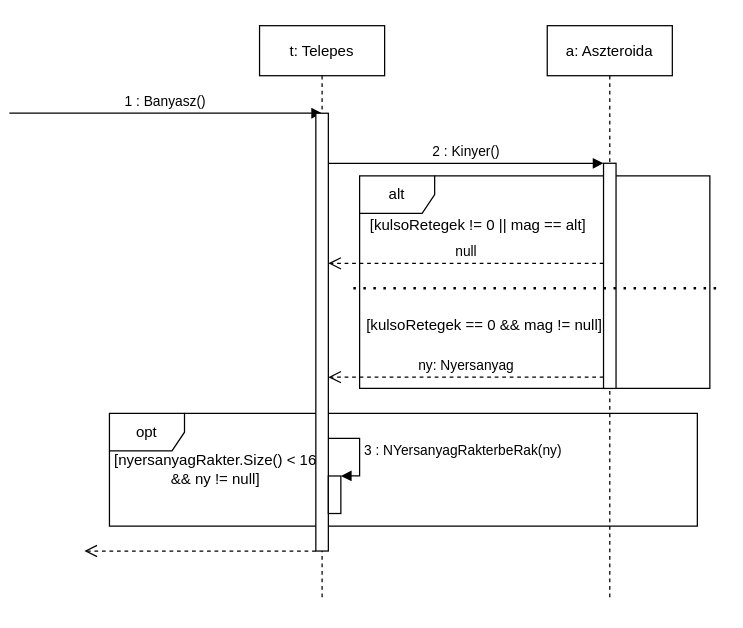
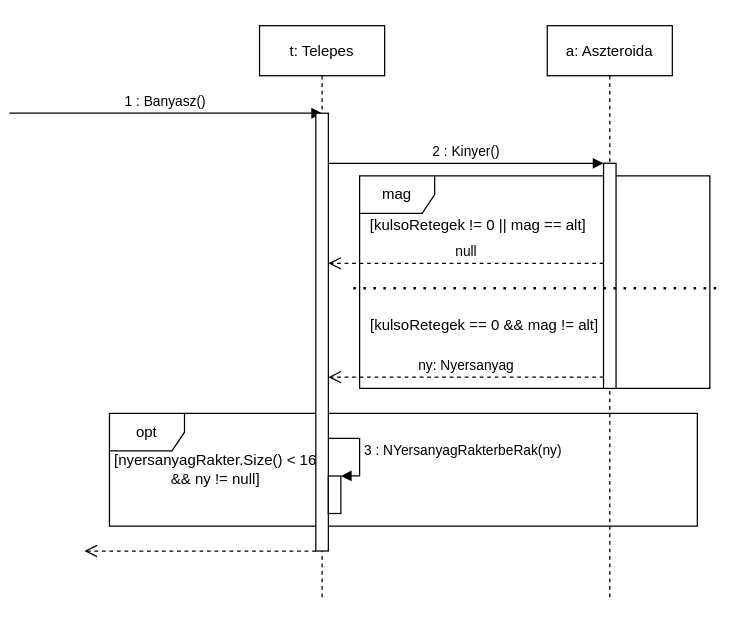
(397, 194) -> (397, 194)
(484, 326) -> (484, 326)
